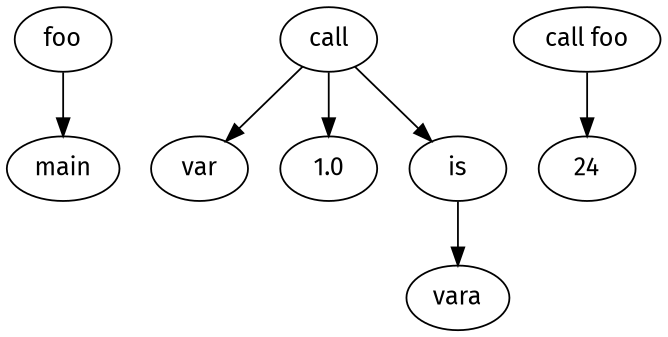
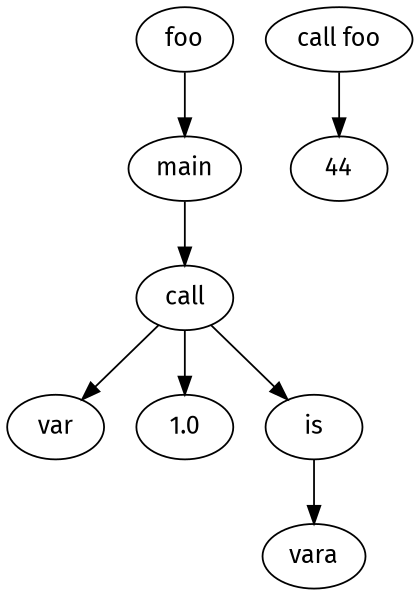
(587, 169) -> (339, 169)
none -> (185, 224)
